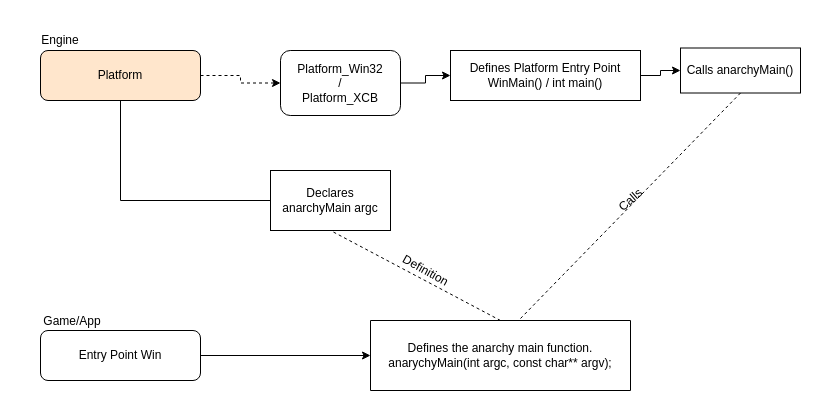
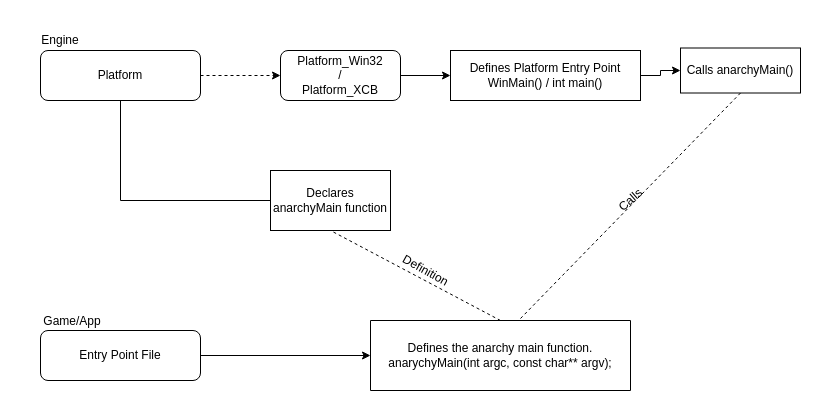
(121, 76) -> (121, 76)
(341, 83) -> (341, 76)
(331, 201) -> (331, 201)
(121, 356) -> (121, 356)
